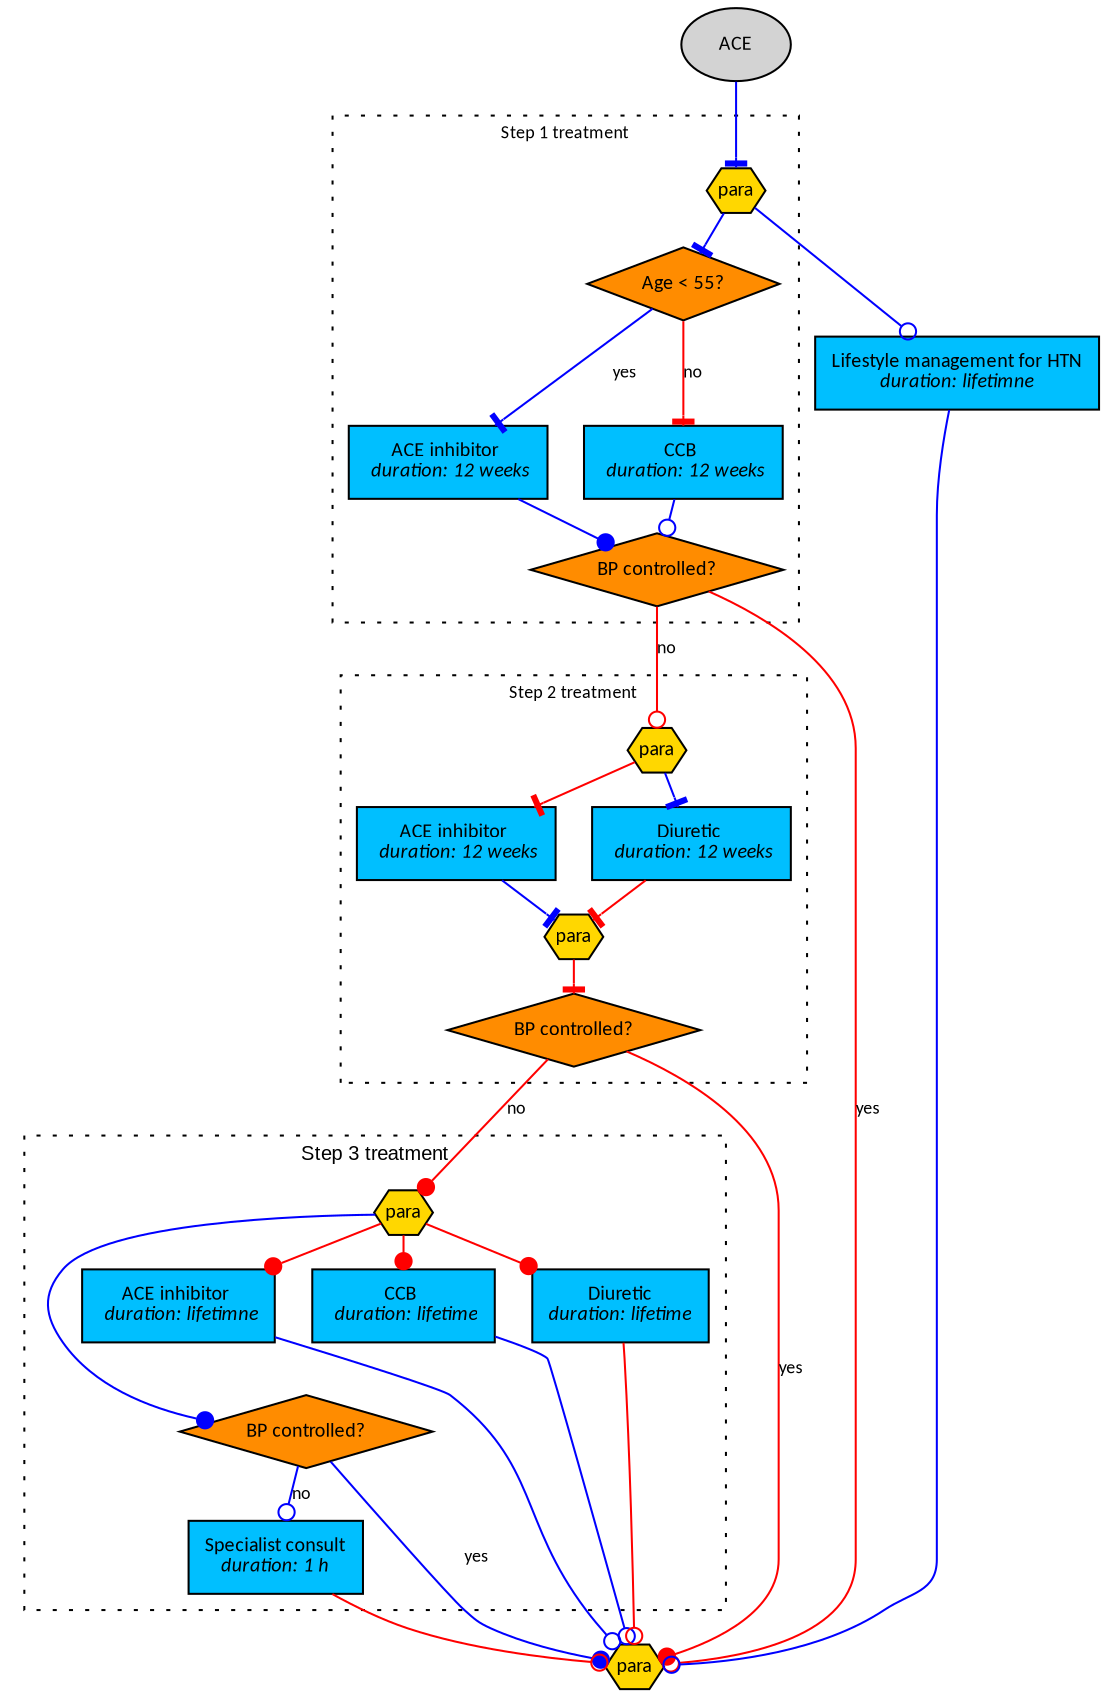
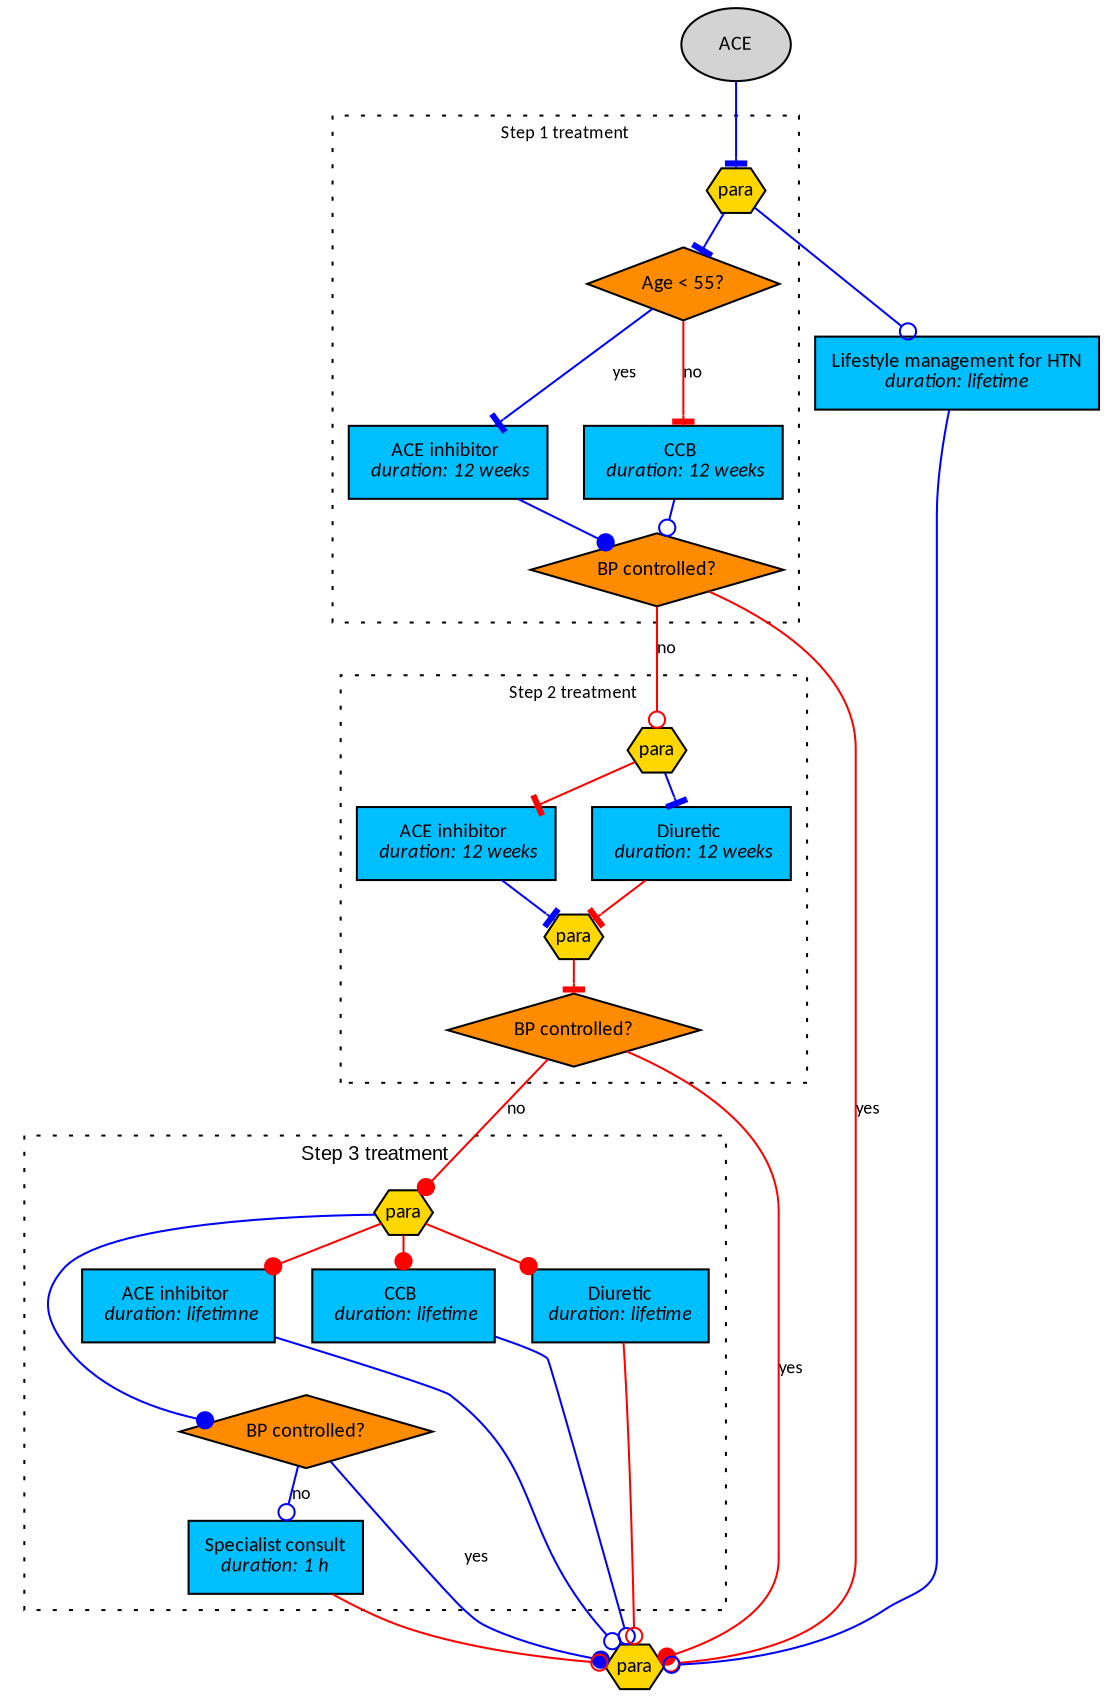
(957, 381) -> (957, 381)
